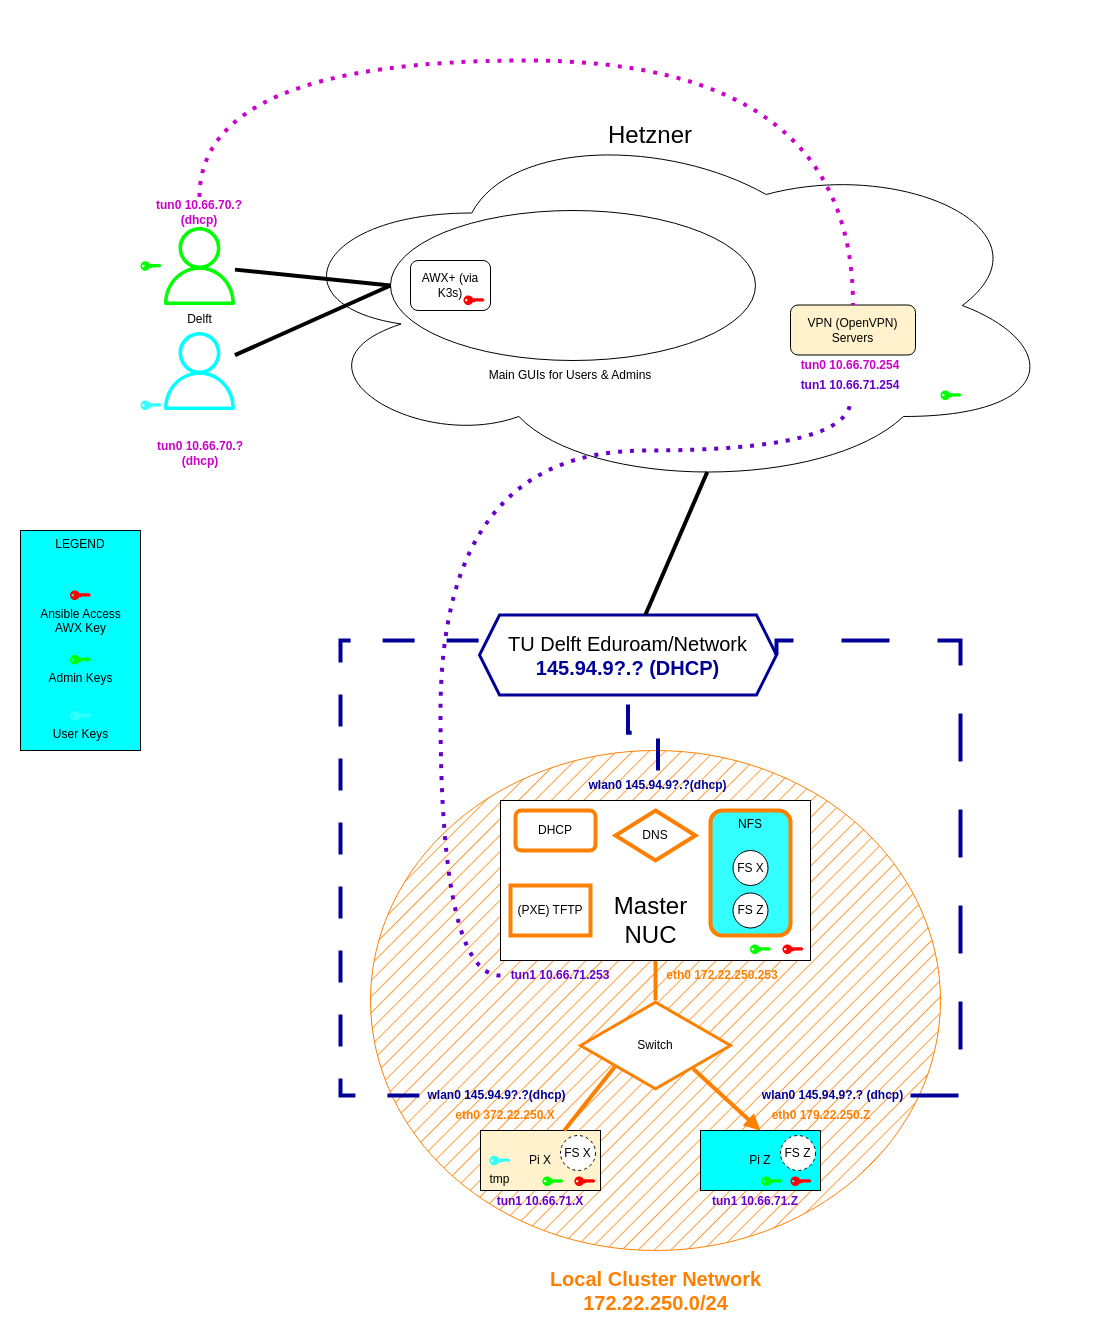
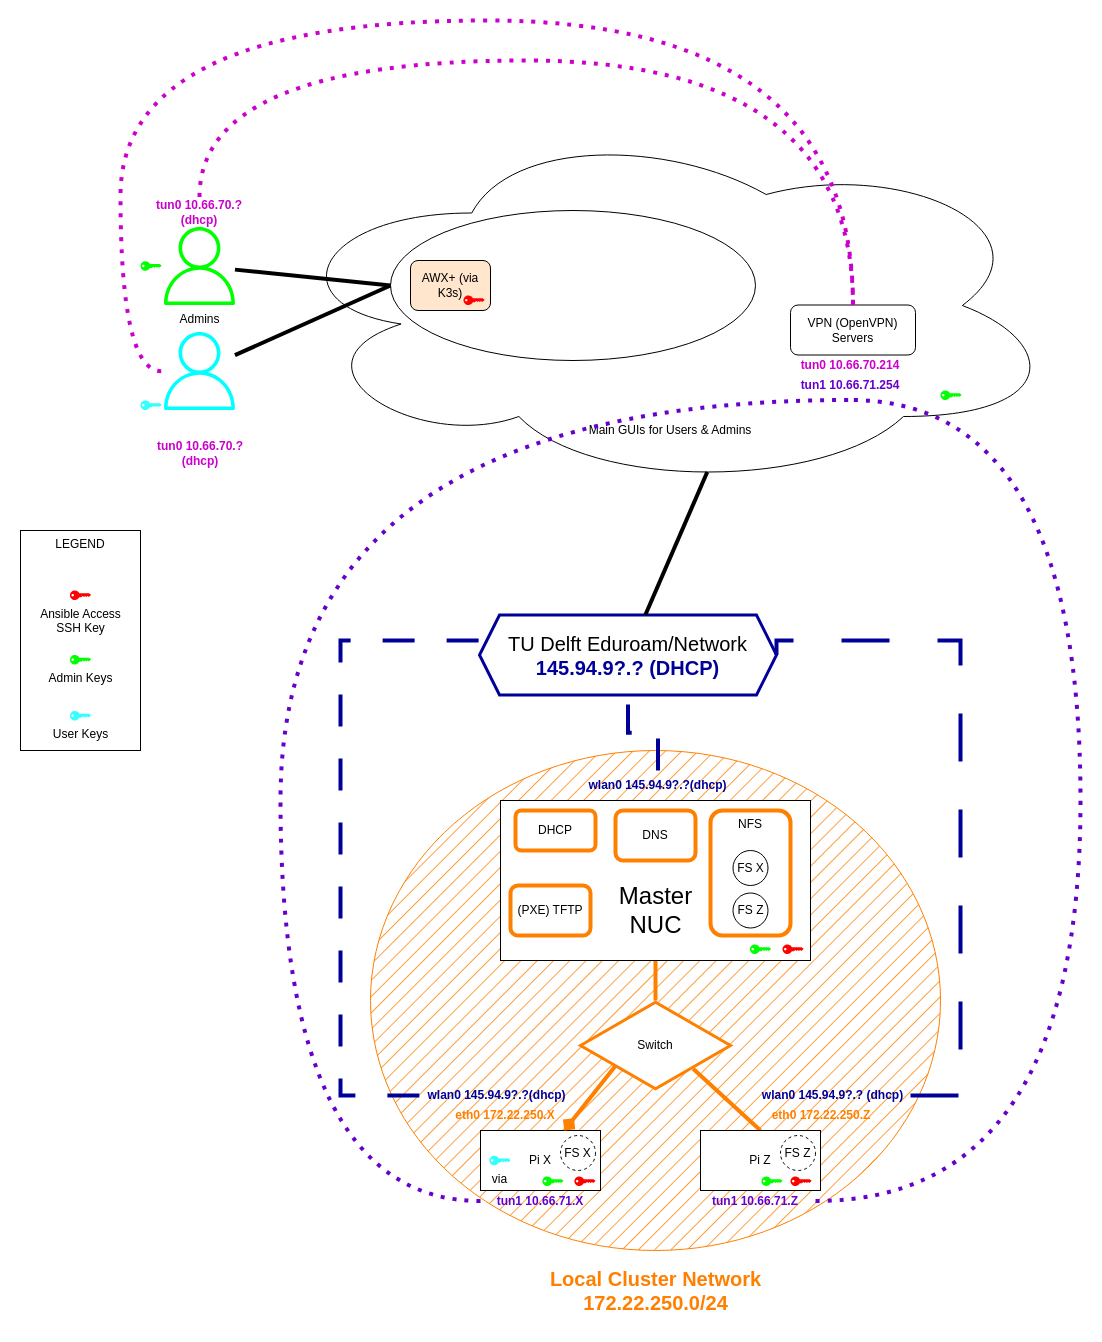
none -> (409, 23)
(651, 136) -> none
(451, 286) -> (451, 286)
(200, 320) -> (200, 320)
(853, 330) -> (853, 330)
(851, 366) -> (851, 366)
(571, 376) -> (671, 431)
(467, 561) -> none
(81, 622) -> (81, 622)
(81, 641) -> (81, 641)
none -> (303, 659)
none -> (1080, 815)
(751, 825) -> (751, 825)
(656, 836) -> (656, 836)
(551, 911) -> (551, 911)
(651, 921) -> (656, 911)
(561, 976) -> none
(723, 976) -> none
(506, 1116) -> (506, 1116)
(822, 1116) -> (822, 1116)
(748, 1119) -> (754, 1124)
(569, 1125) -> (573, 1120)
(541, 1161) -> (541, 1161)
(761, 1161) -> (761, 1161)
(500, 1180) -> (500, 1180)
